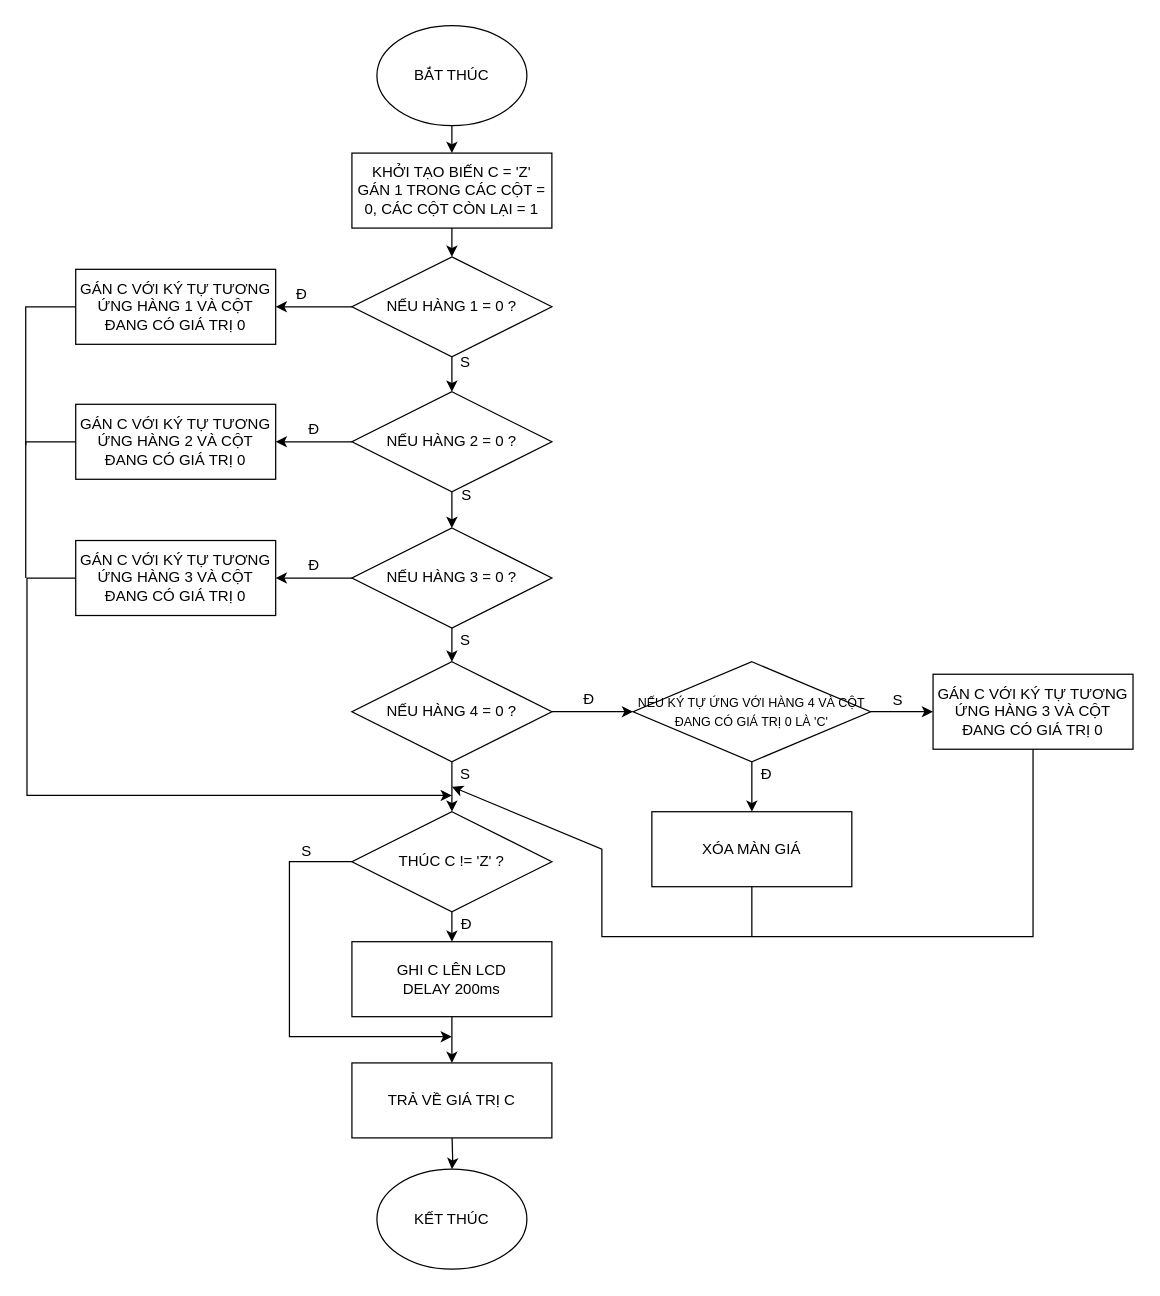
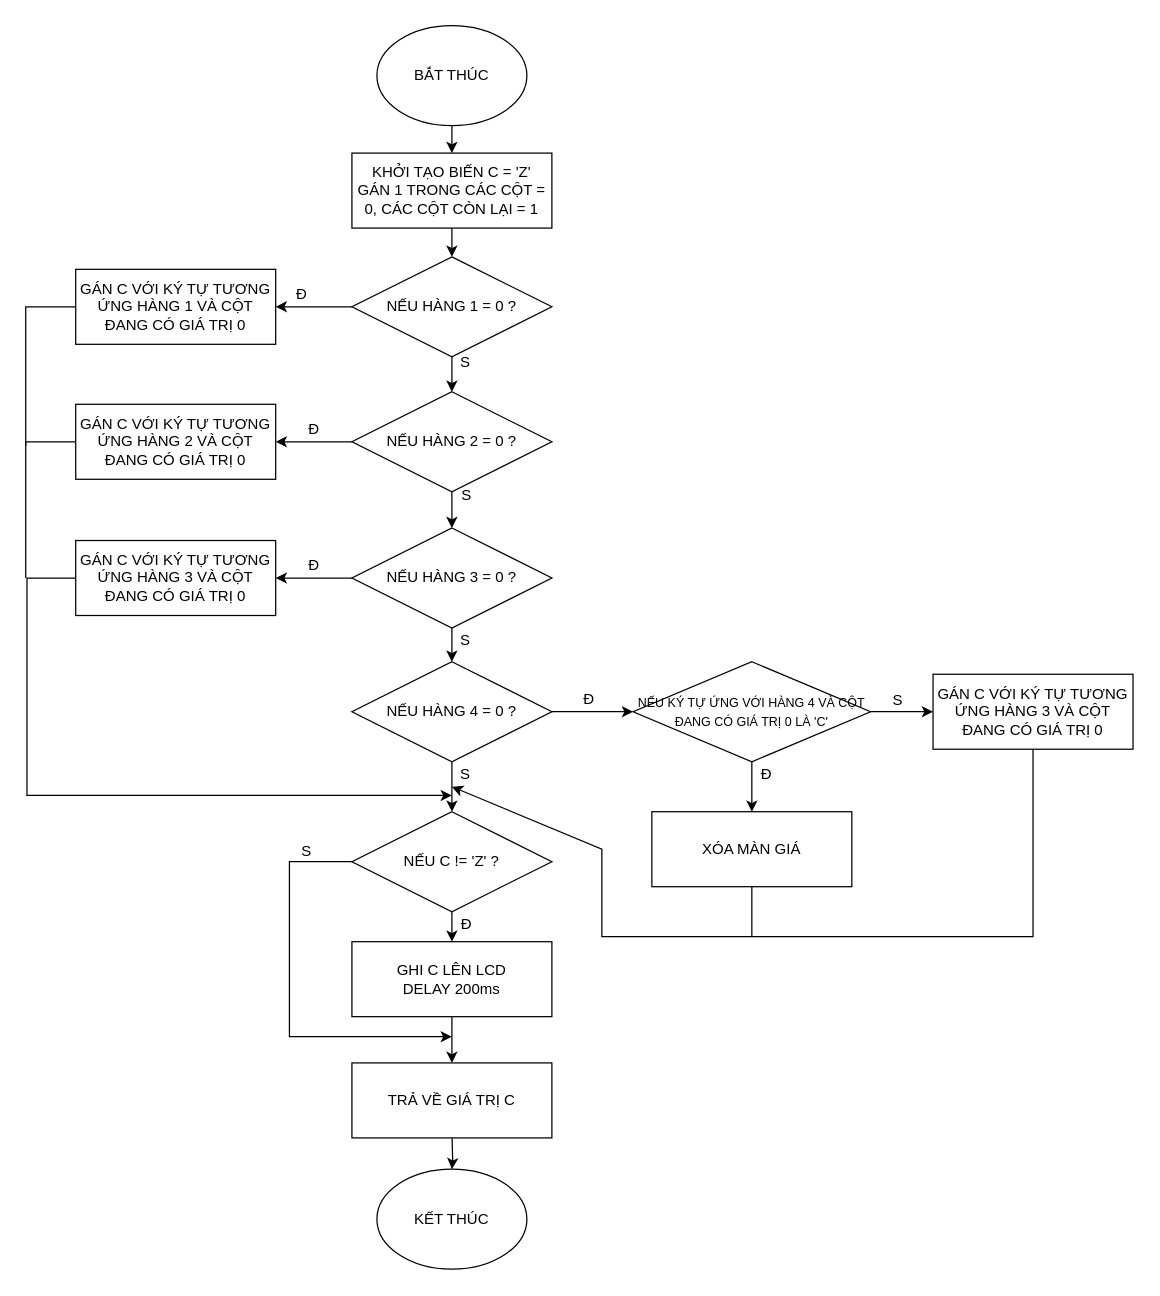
(452, 862) -> (452, 862)
